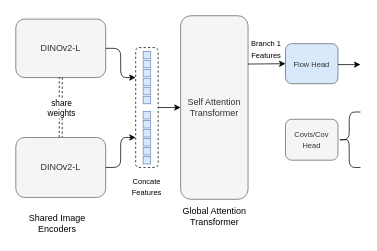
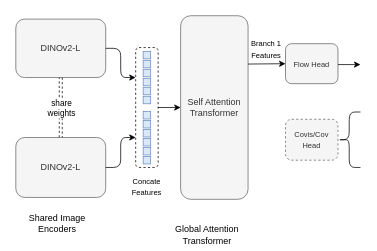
(312, 64) -> (312, 64)
(312, 140) -> (312, 140)
(214, 216) -> (207, 235)
